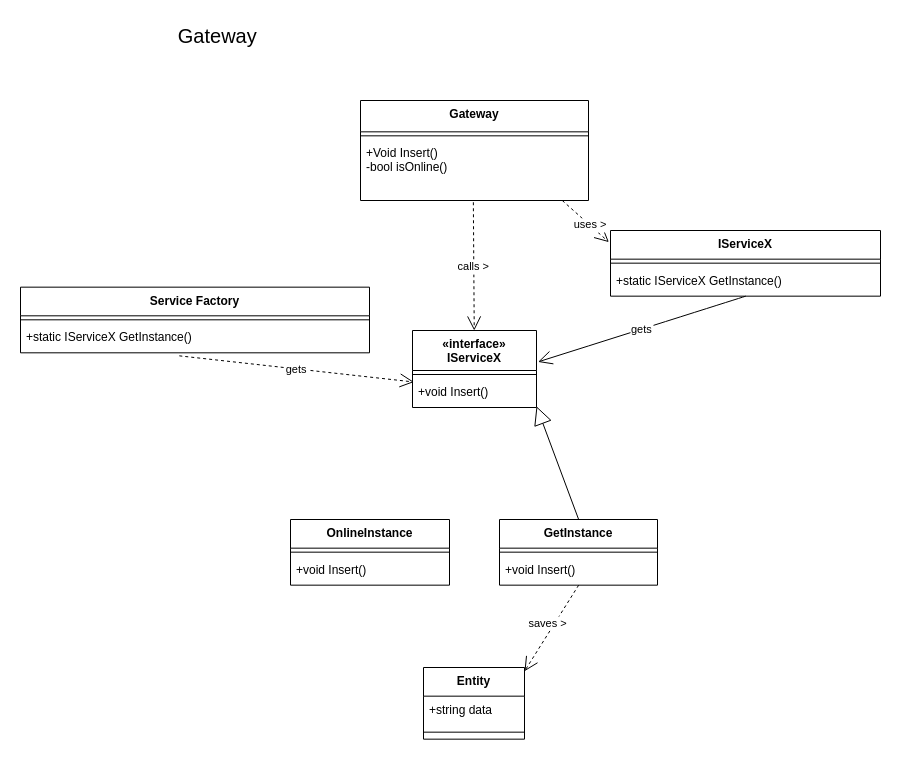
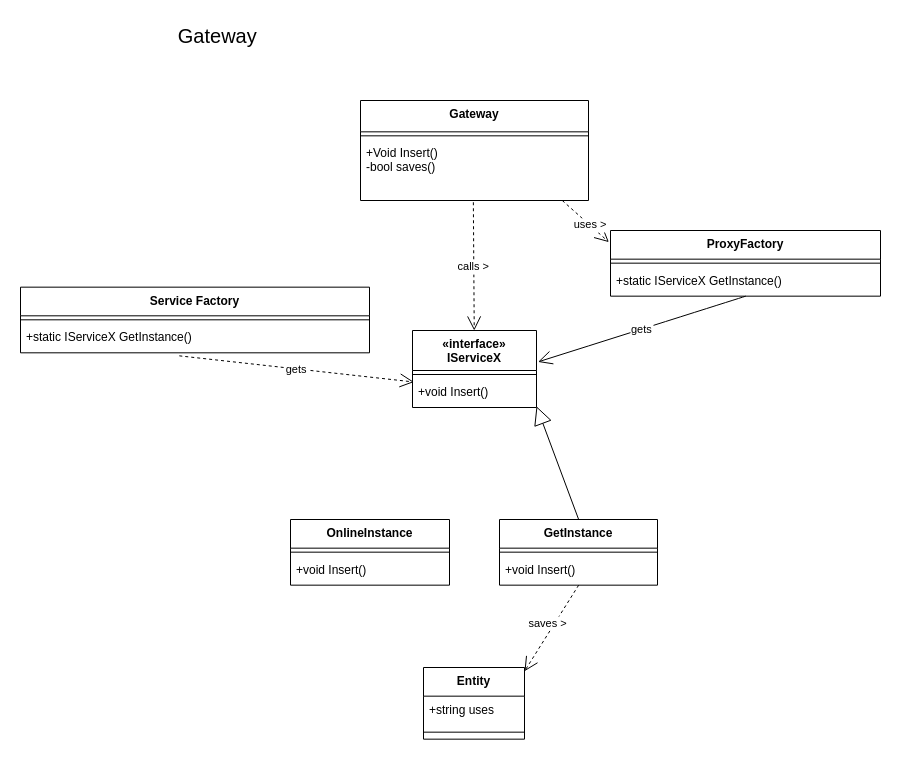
(410, 153) -> (410, 153)
(745, 244) -> (745, 244)
(466, 710) -> (466, 710)
